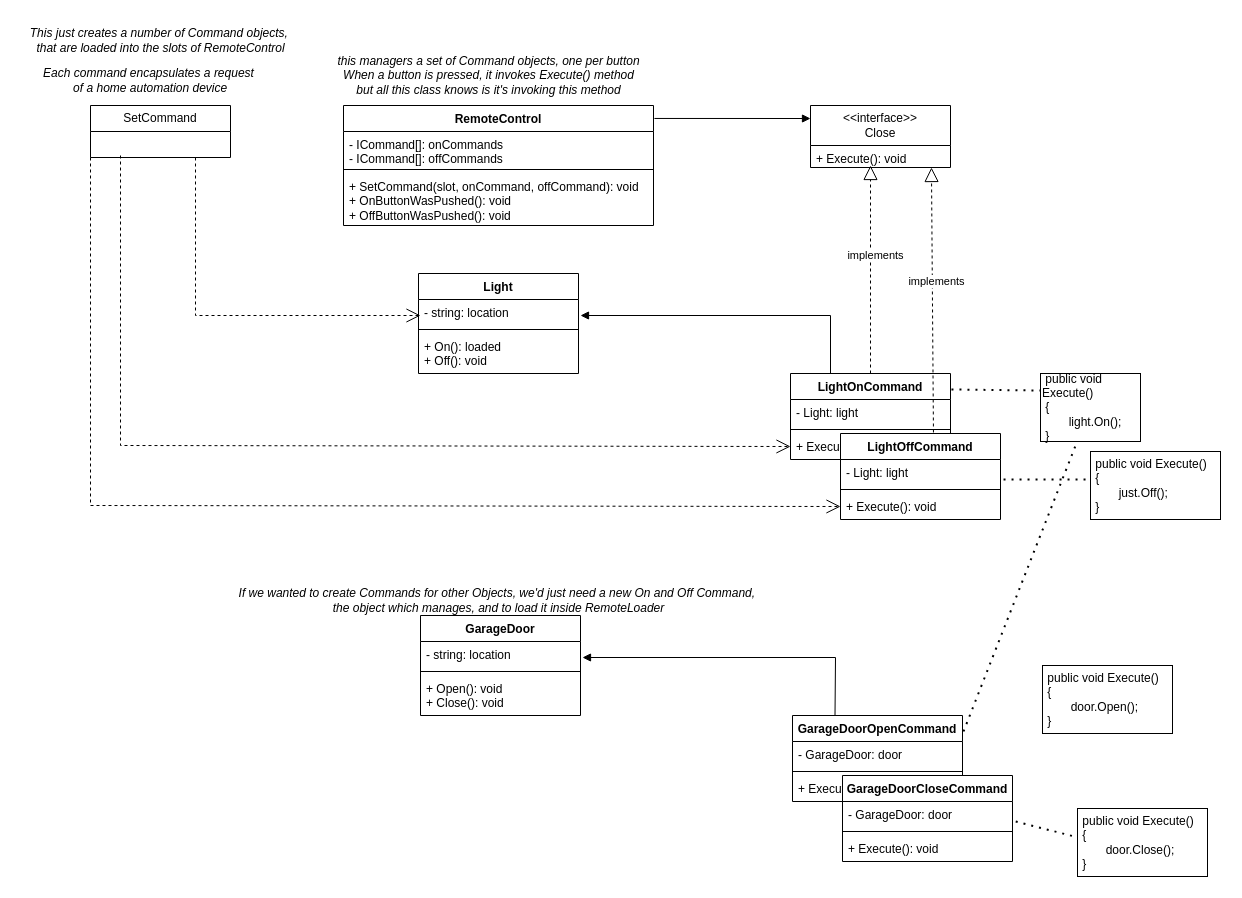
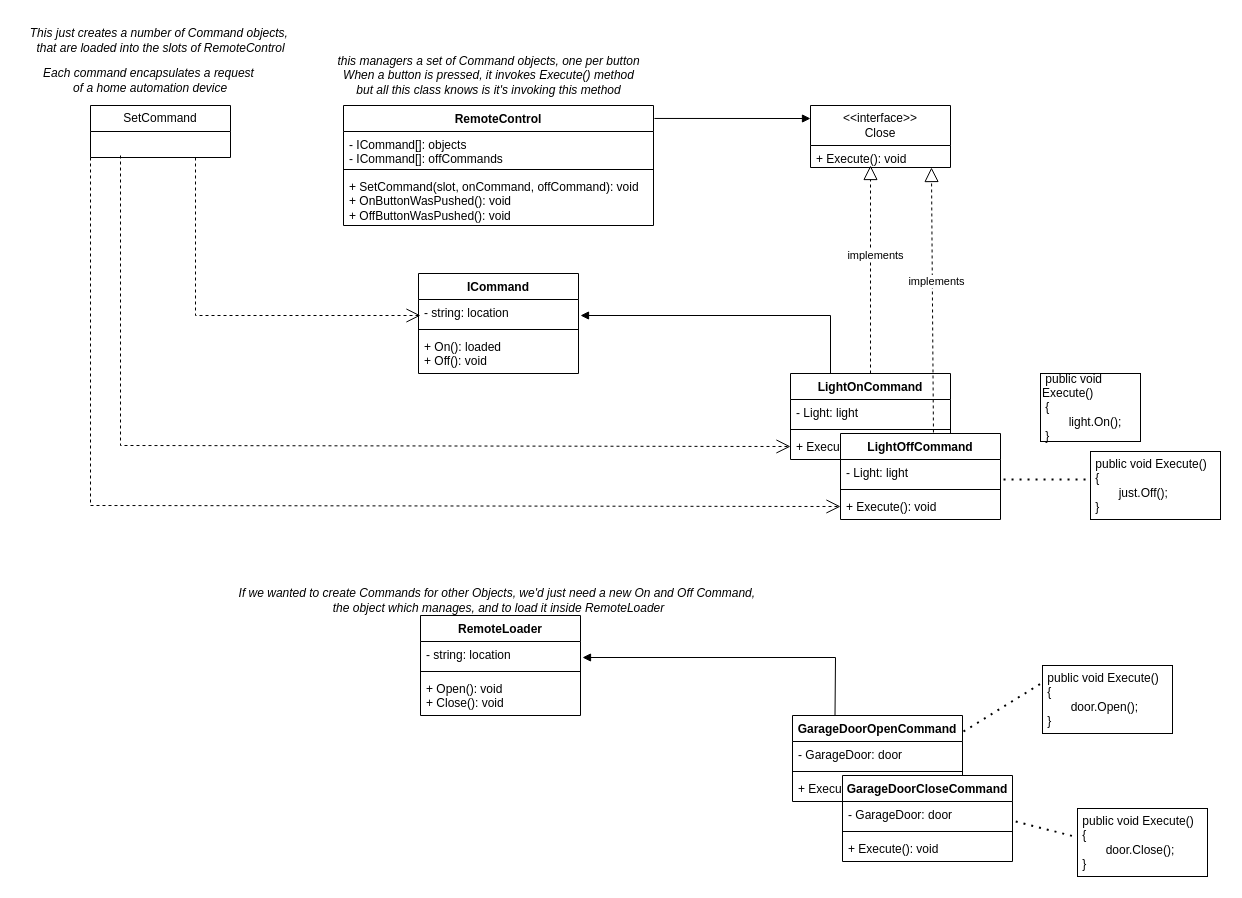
(429, 153) -> (429, 153)
(499, 288) -> (499, 288)
(994, 390) -> none
(1020, 588) -> (1003, 707)
(501, 630) -> (501, 630)
